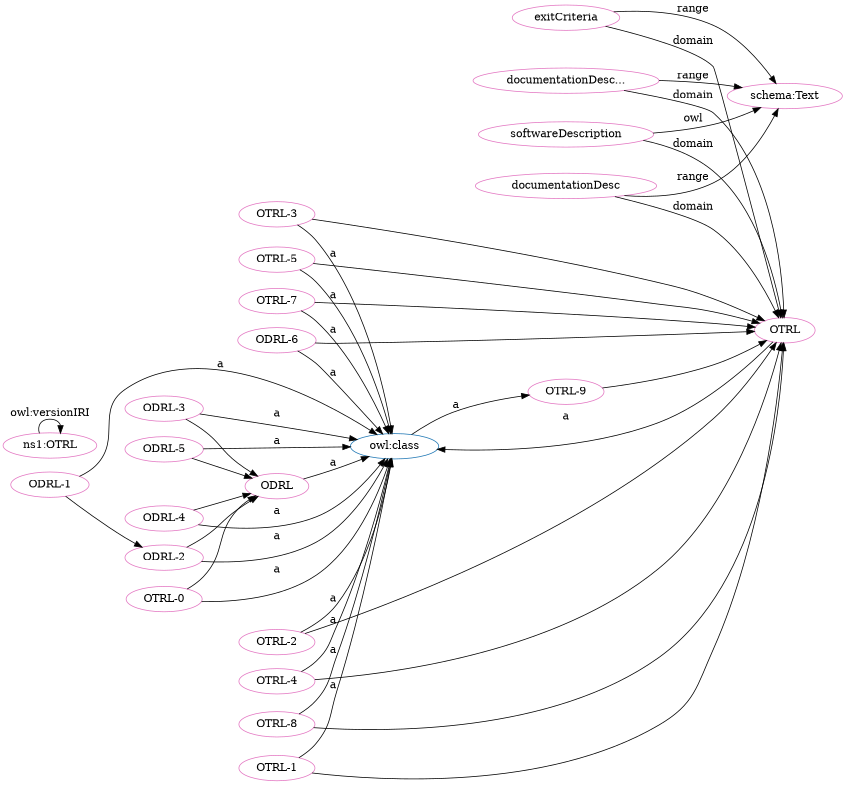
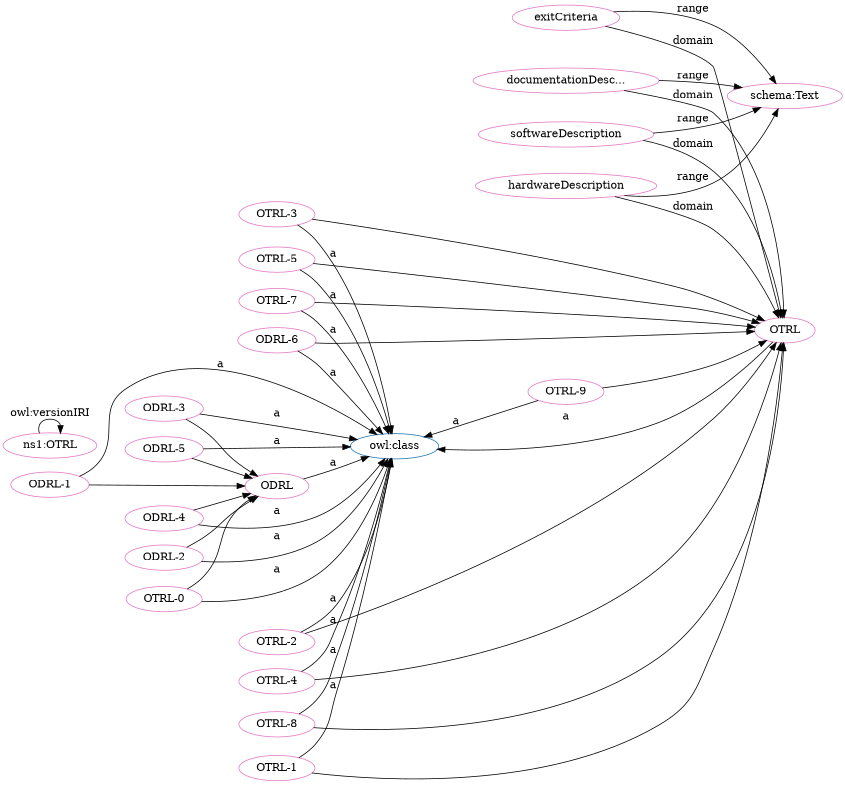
(693, 119) -> (693, 119)
(566, 186) -> (566, 186)
(464, 408) -> (485, 417)
(100, 521) -> (163, 485)
